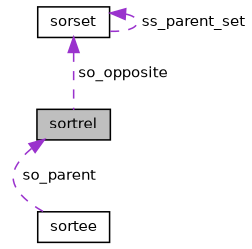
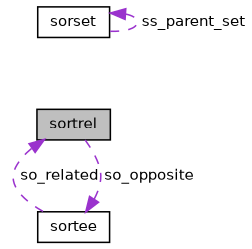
(74, 81) -> (100, 168)
(58, 176) -> (58, 176)
